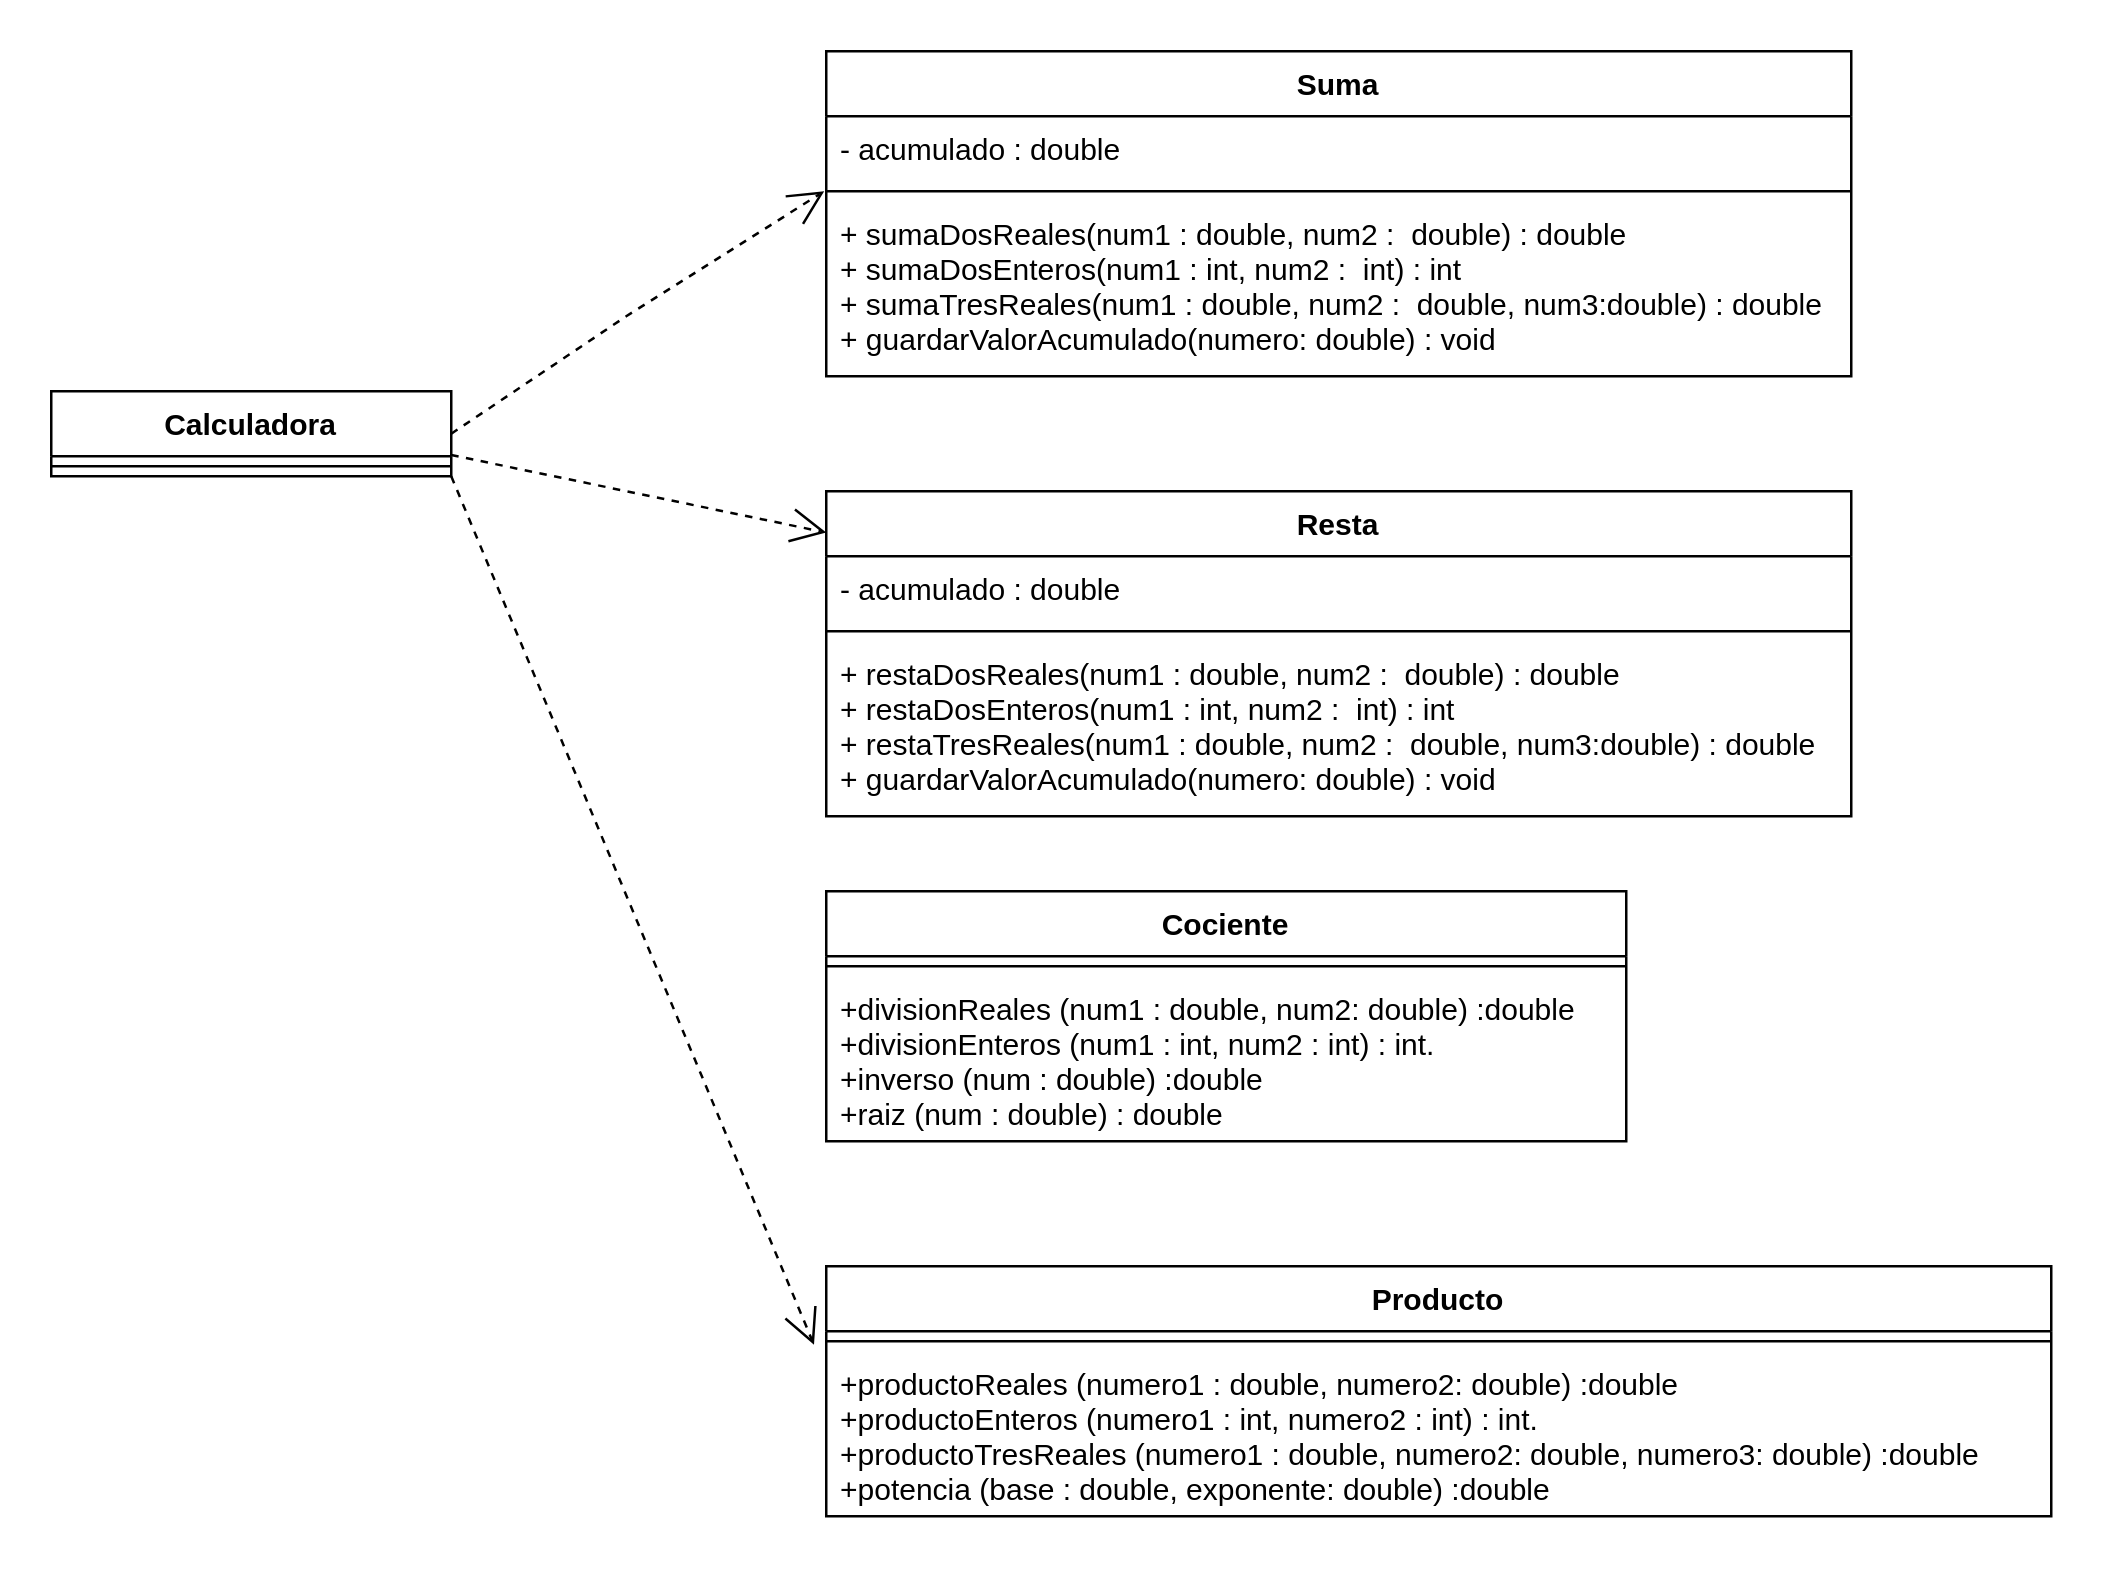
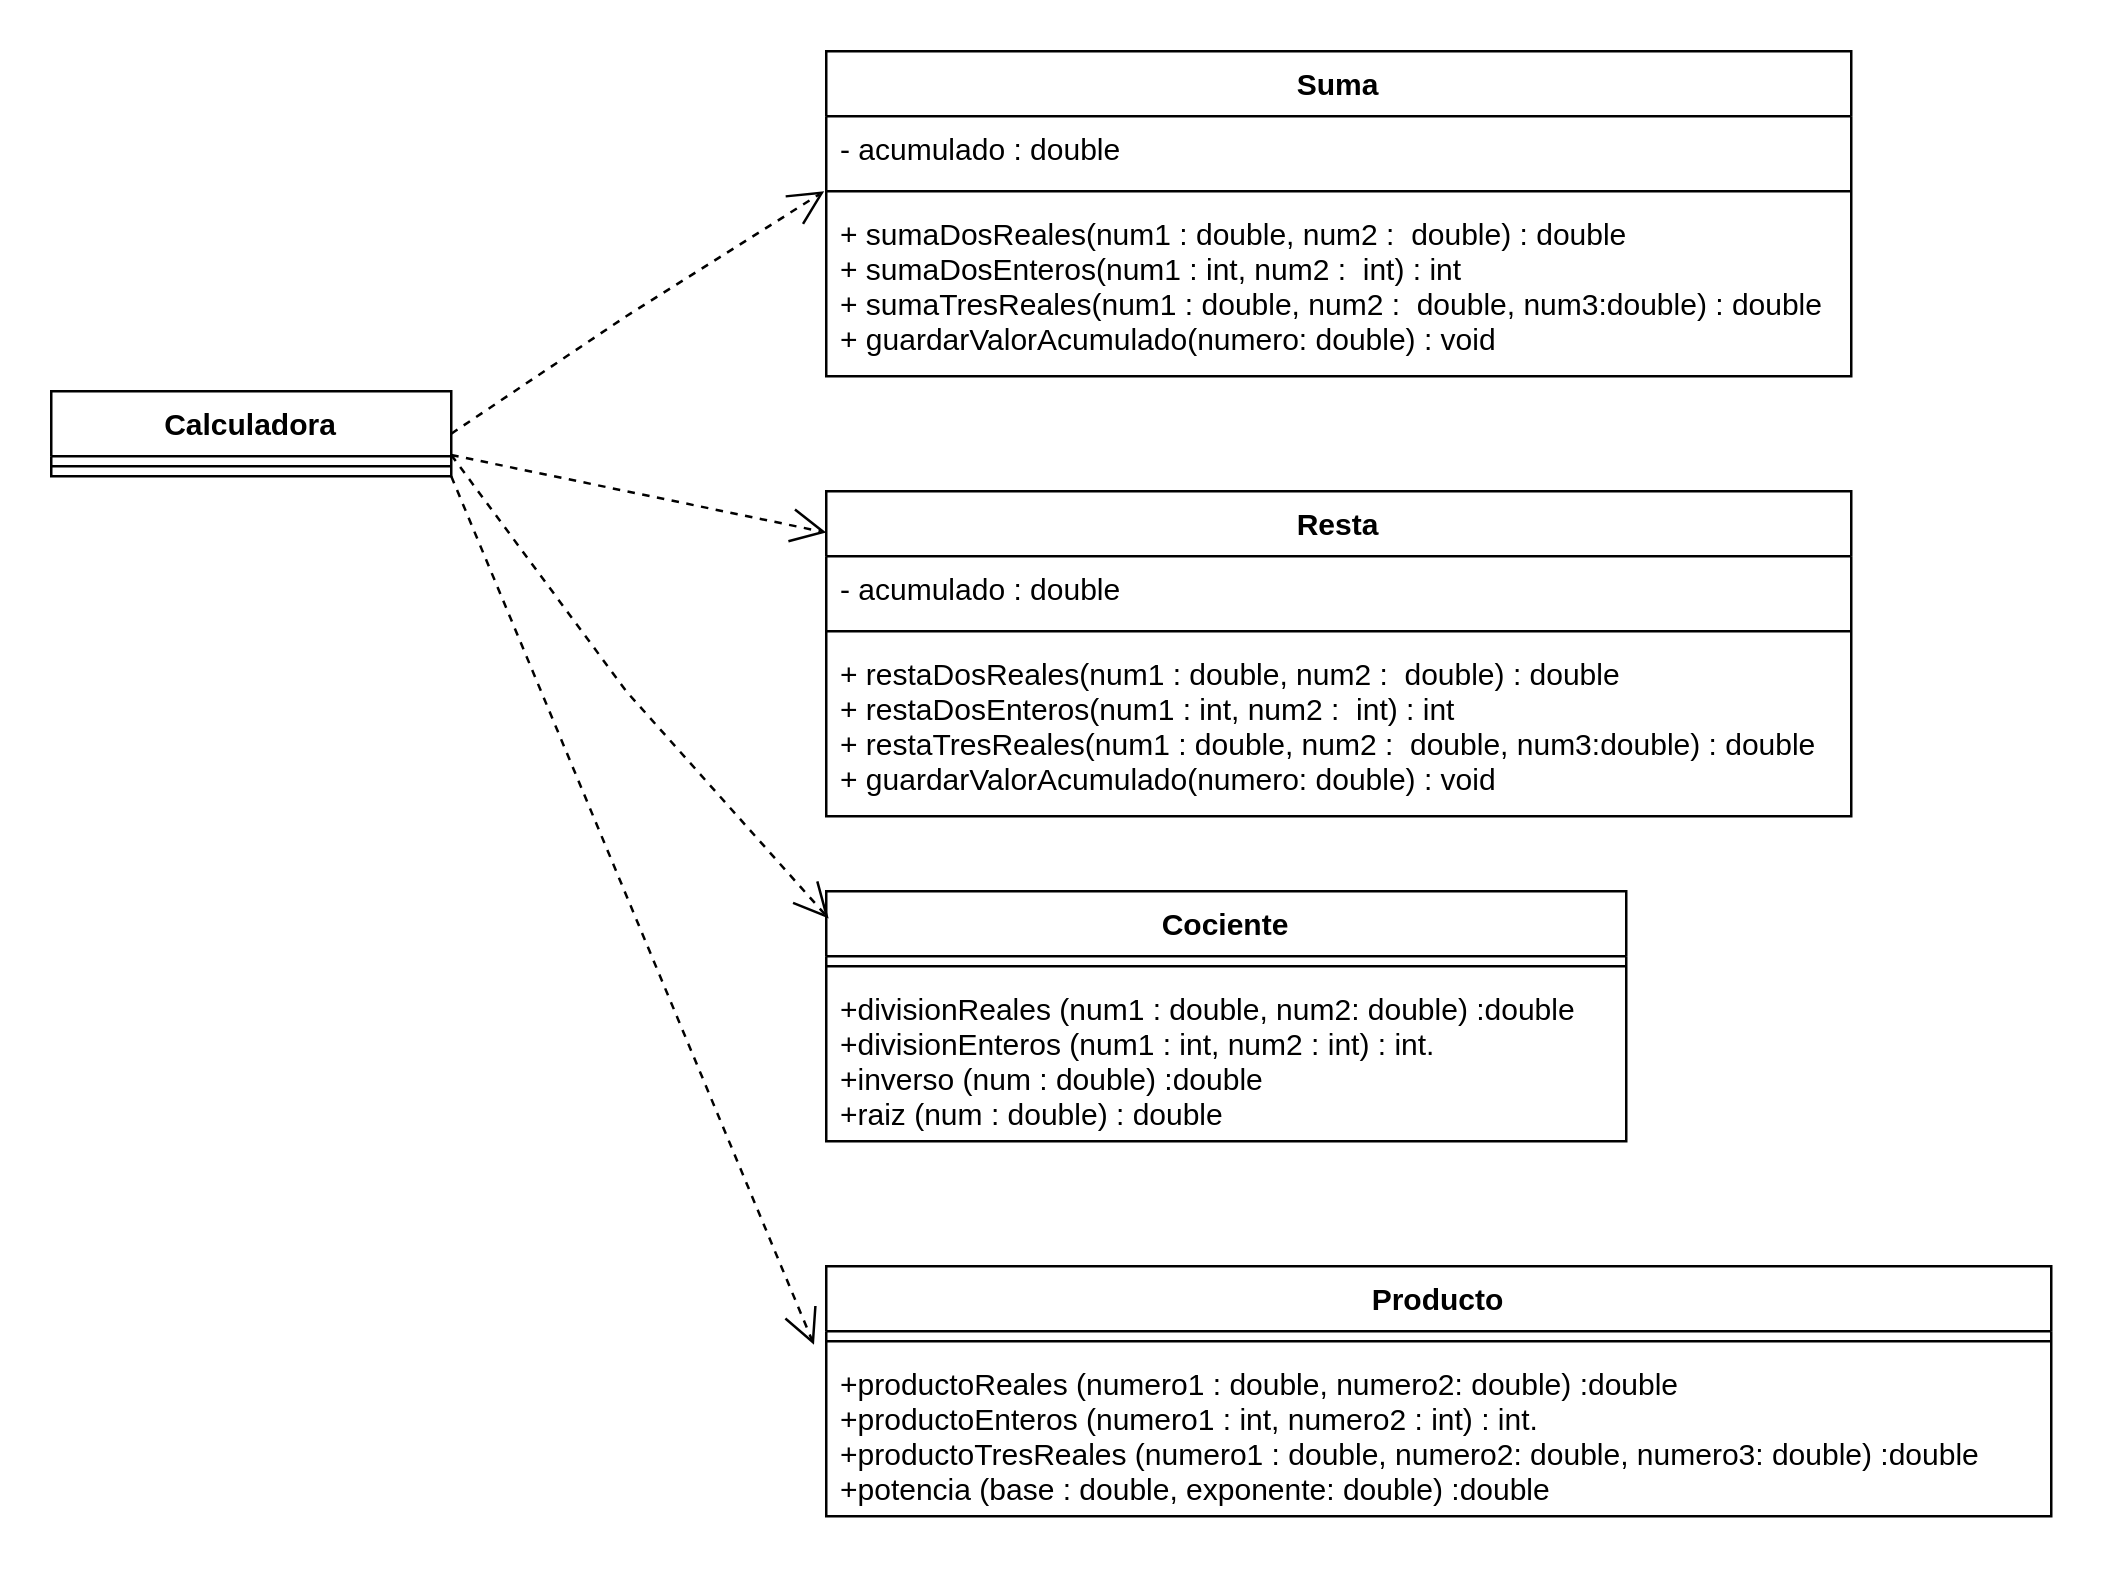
none -> (630, 695)
